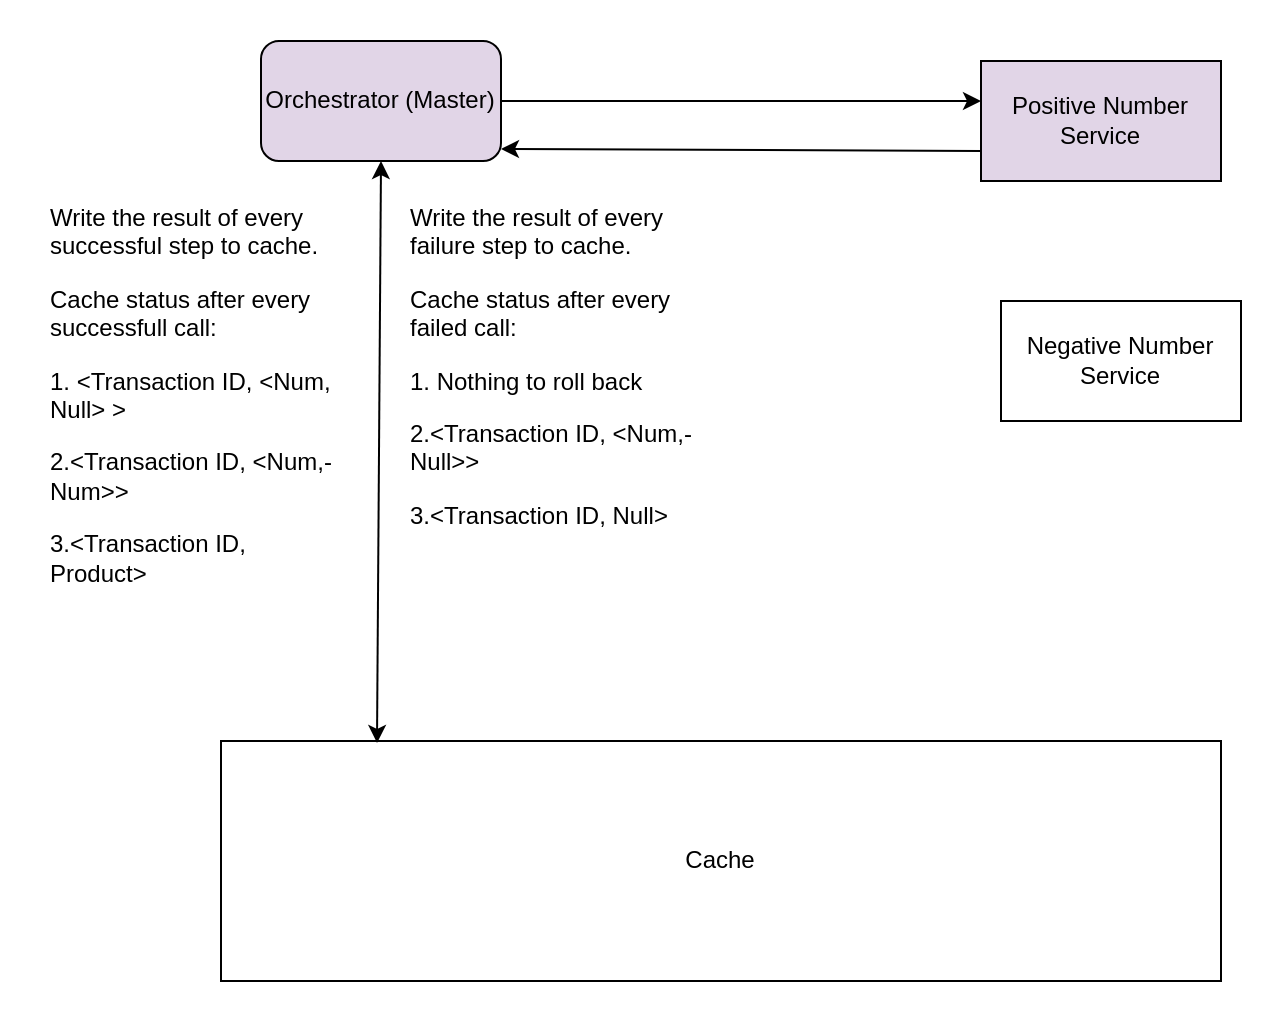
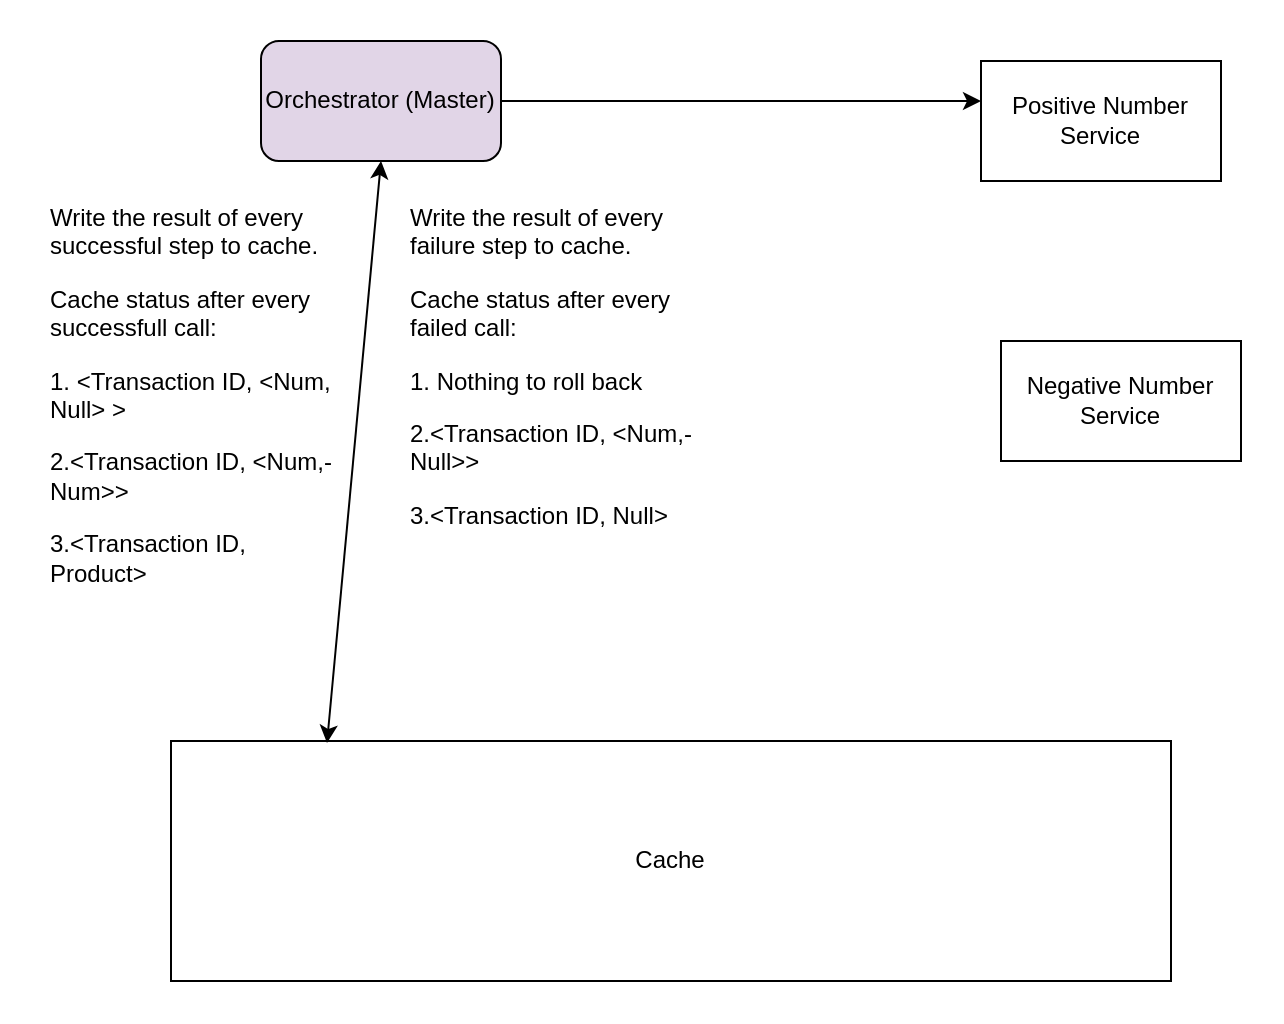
(1101, 121) -> (1101, 121)
(748, 150) -> none
(1121, 361) -> (1121, 401)
(721, 861) -> (671, 861)
